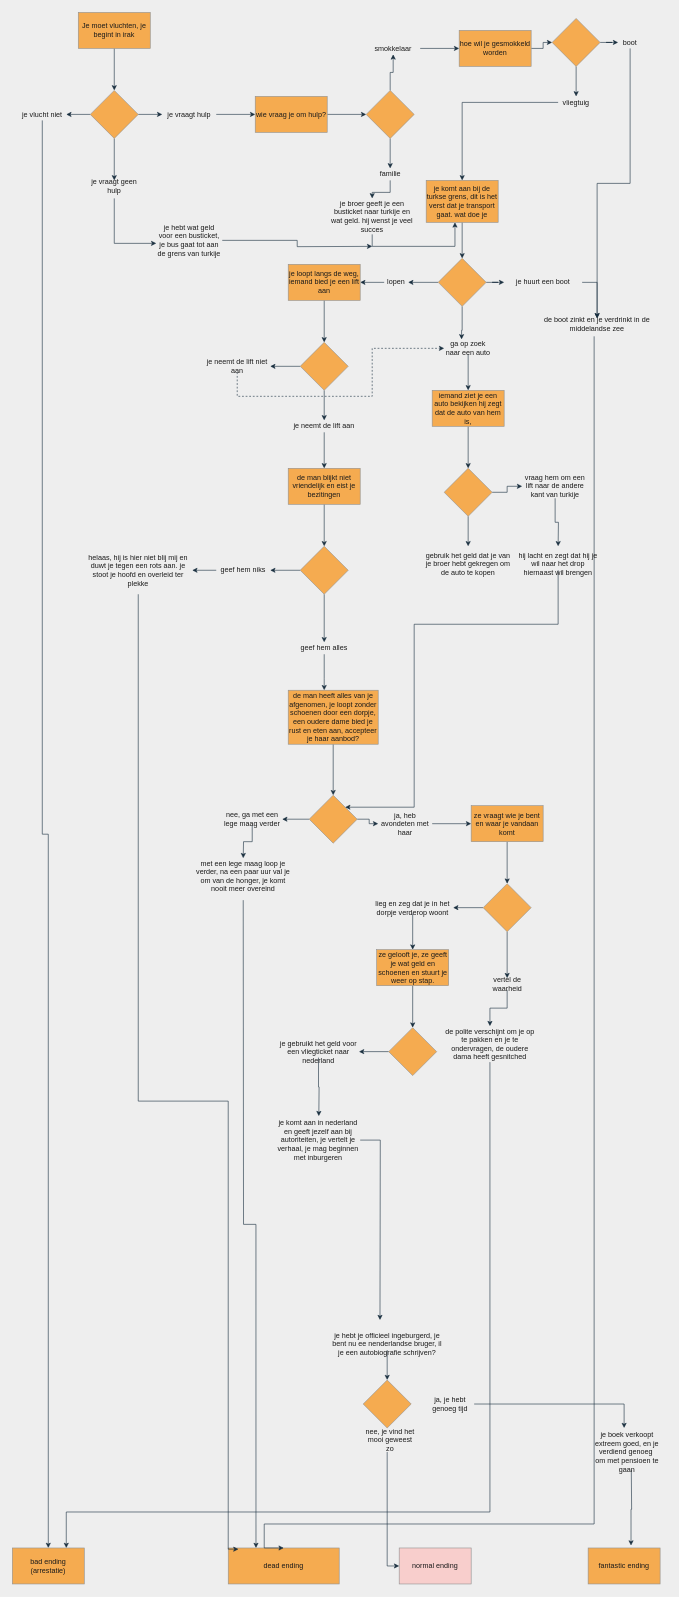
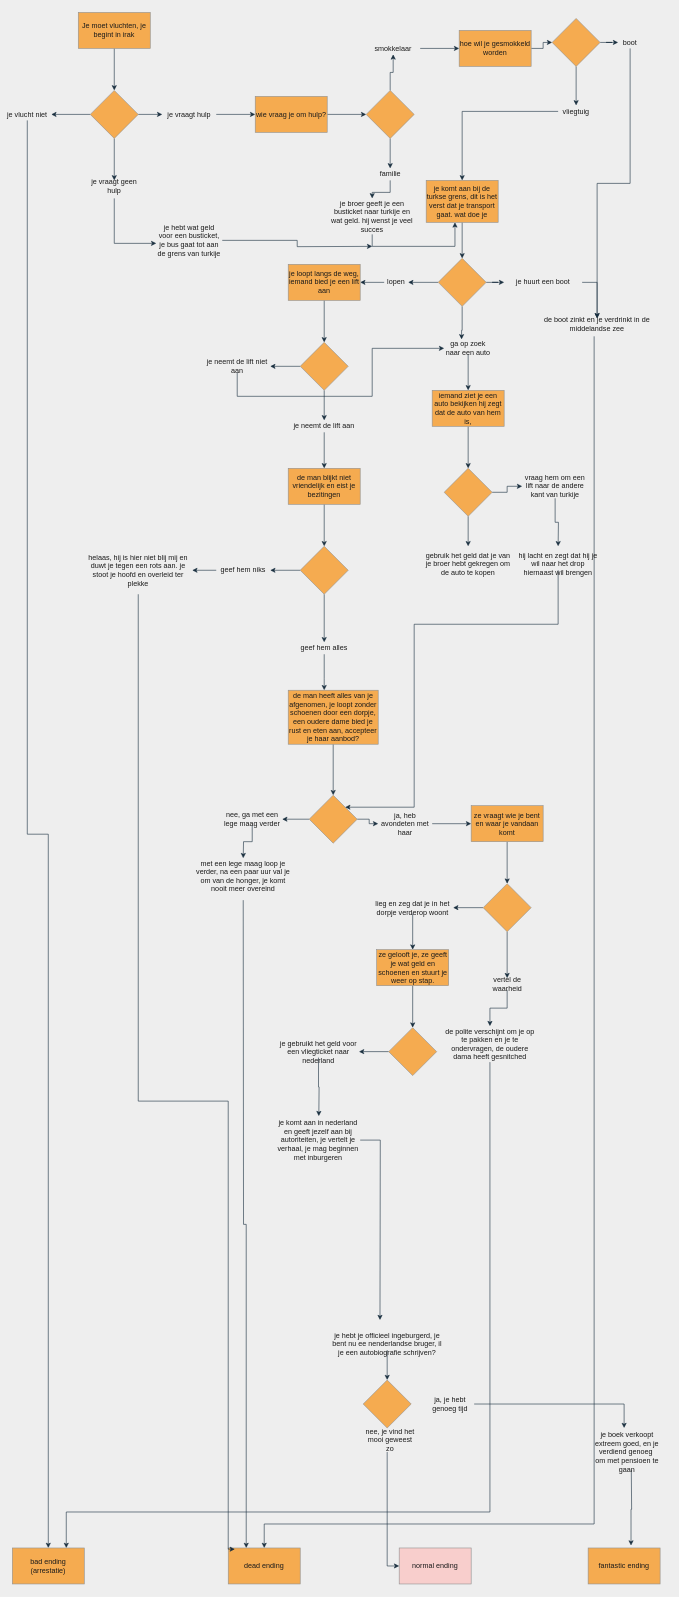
(576, 102) -> (576, 111)
(42, 114) -> (27, 114)
(350, 396) -> (350, 396)
(284, 1566) -> (264, 1566)
